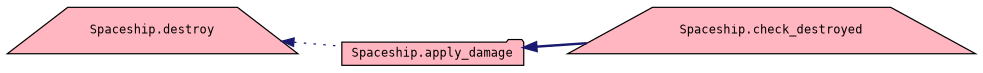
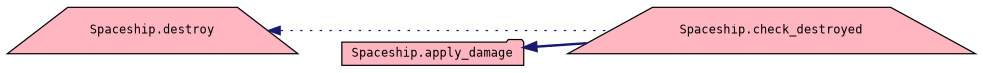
(318, 44) -> (445, 31)
